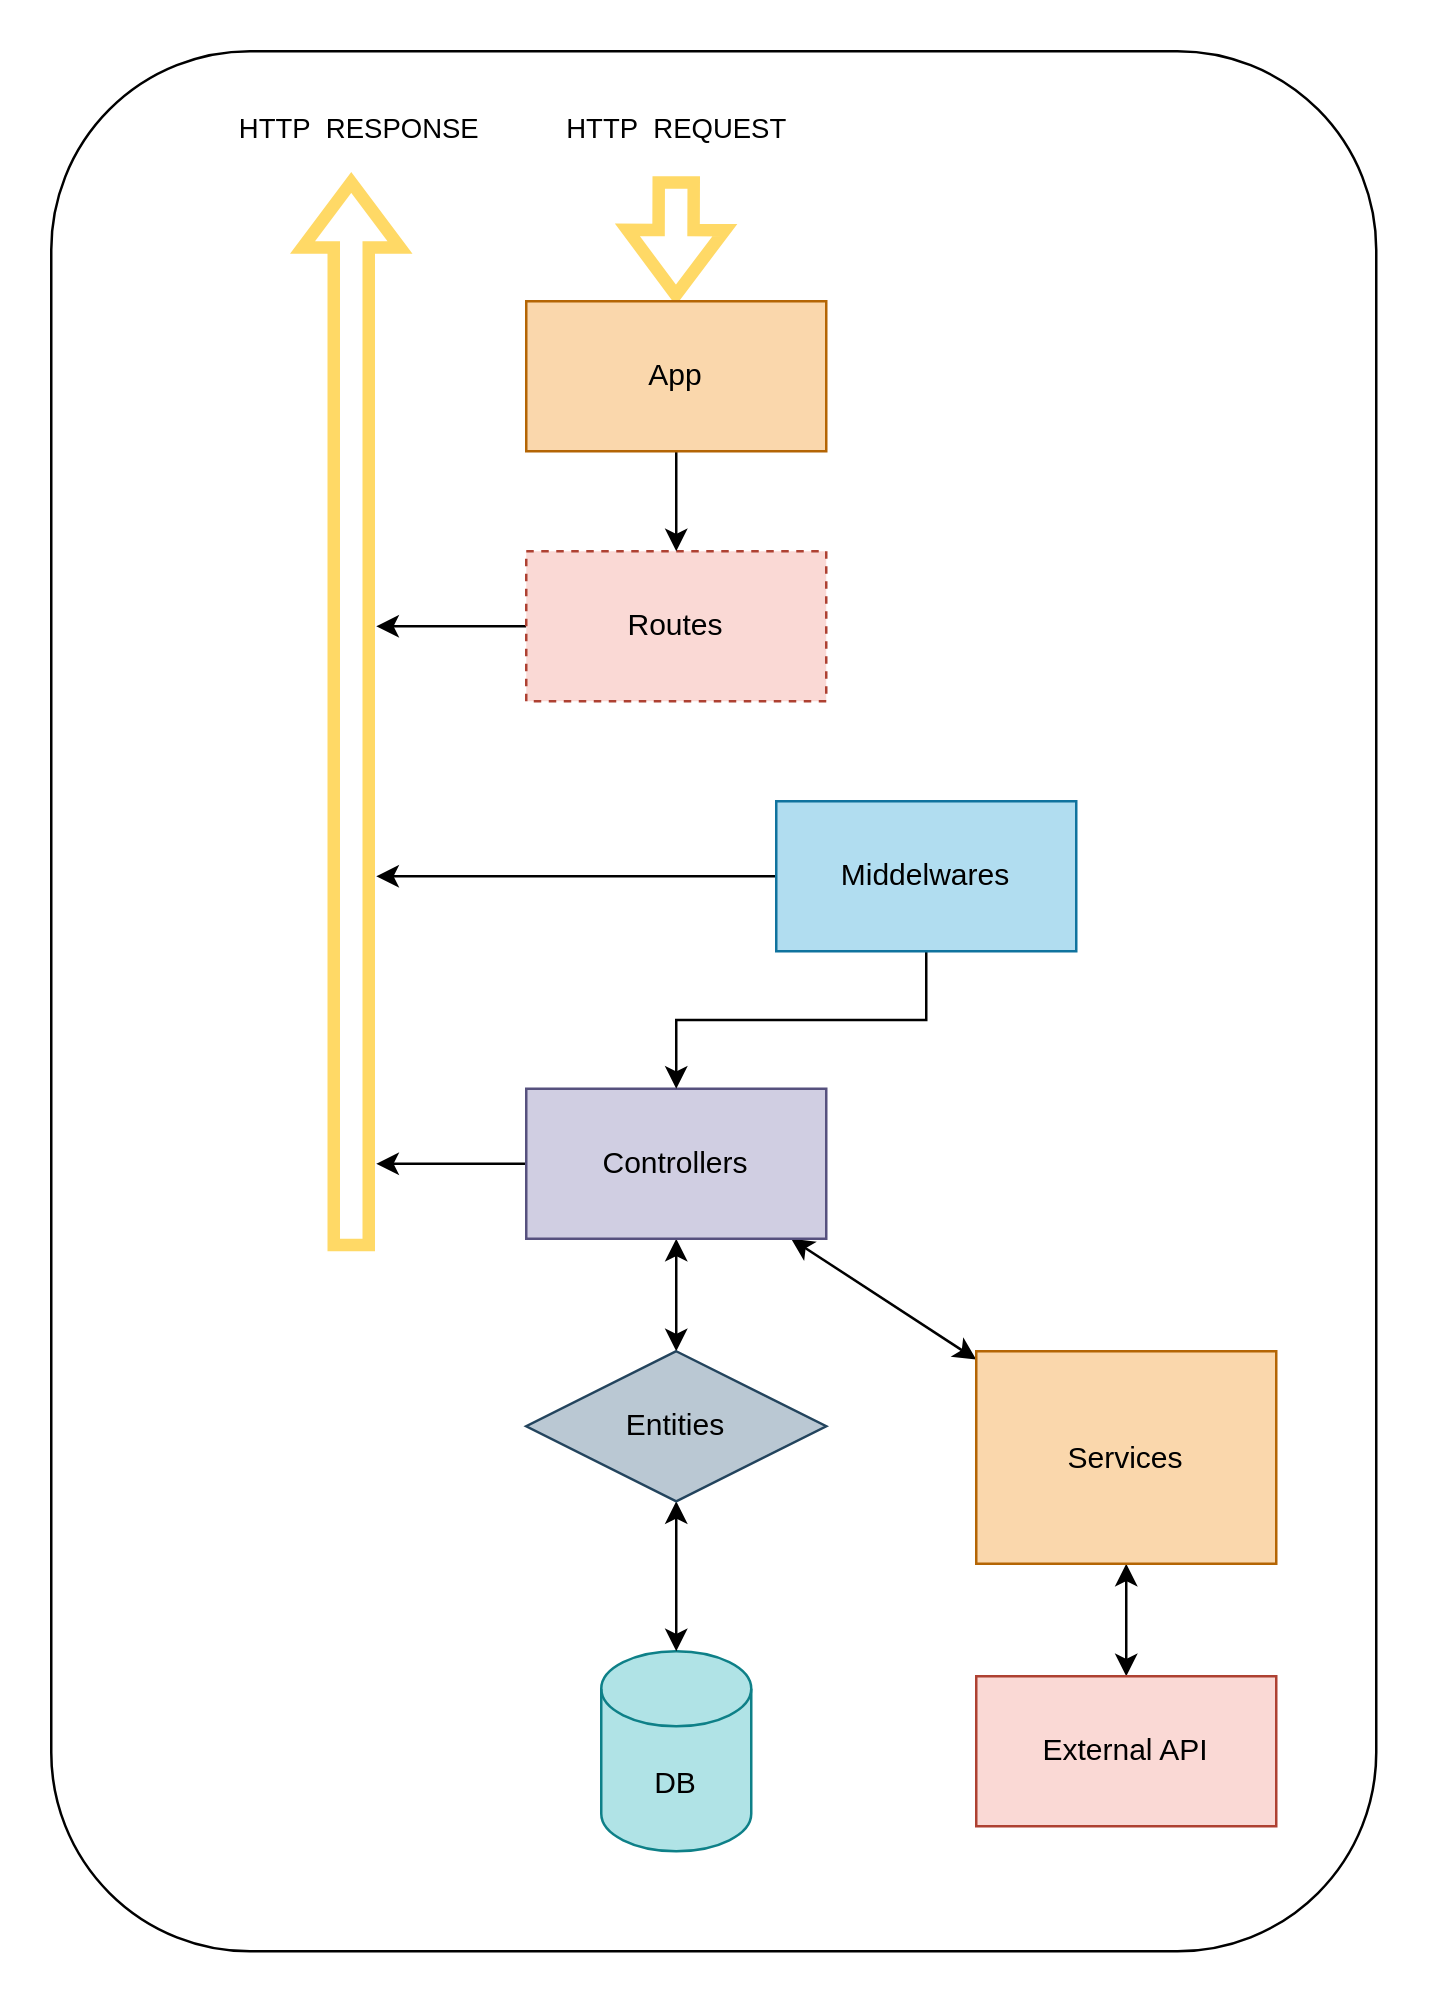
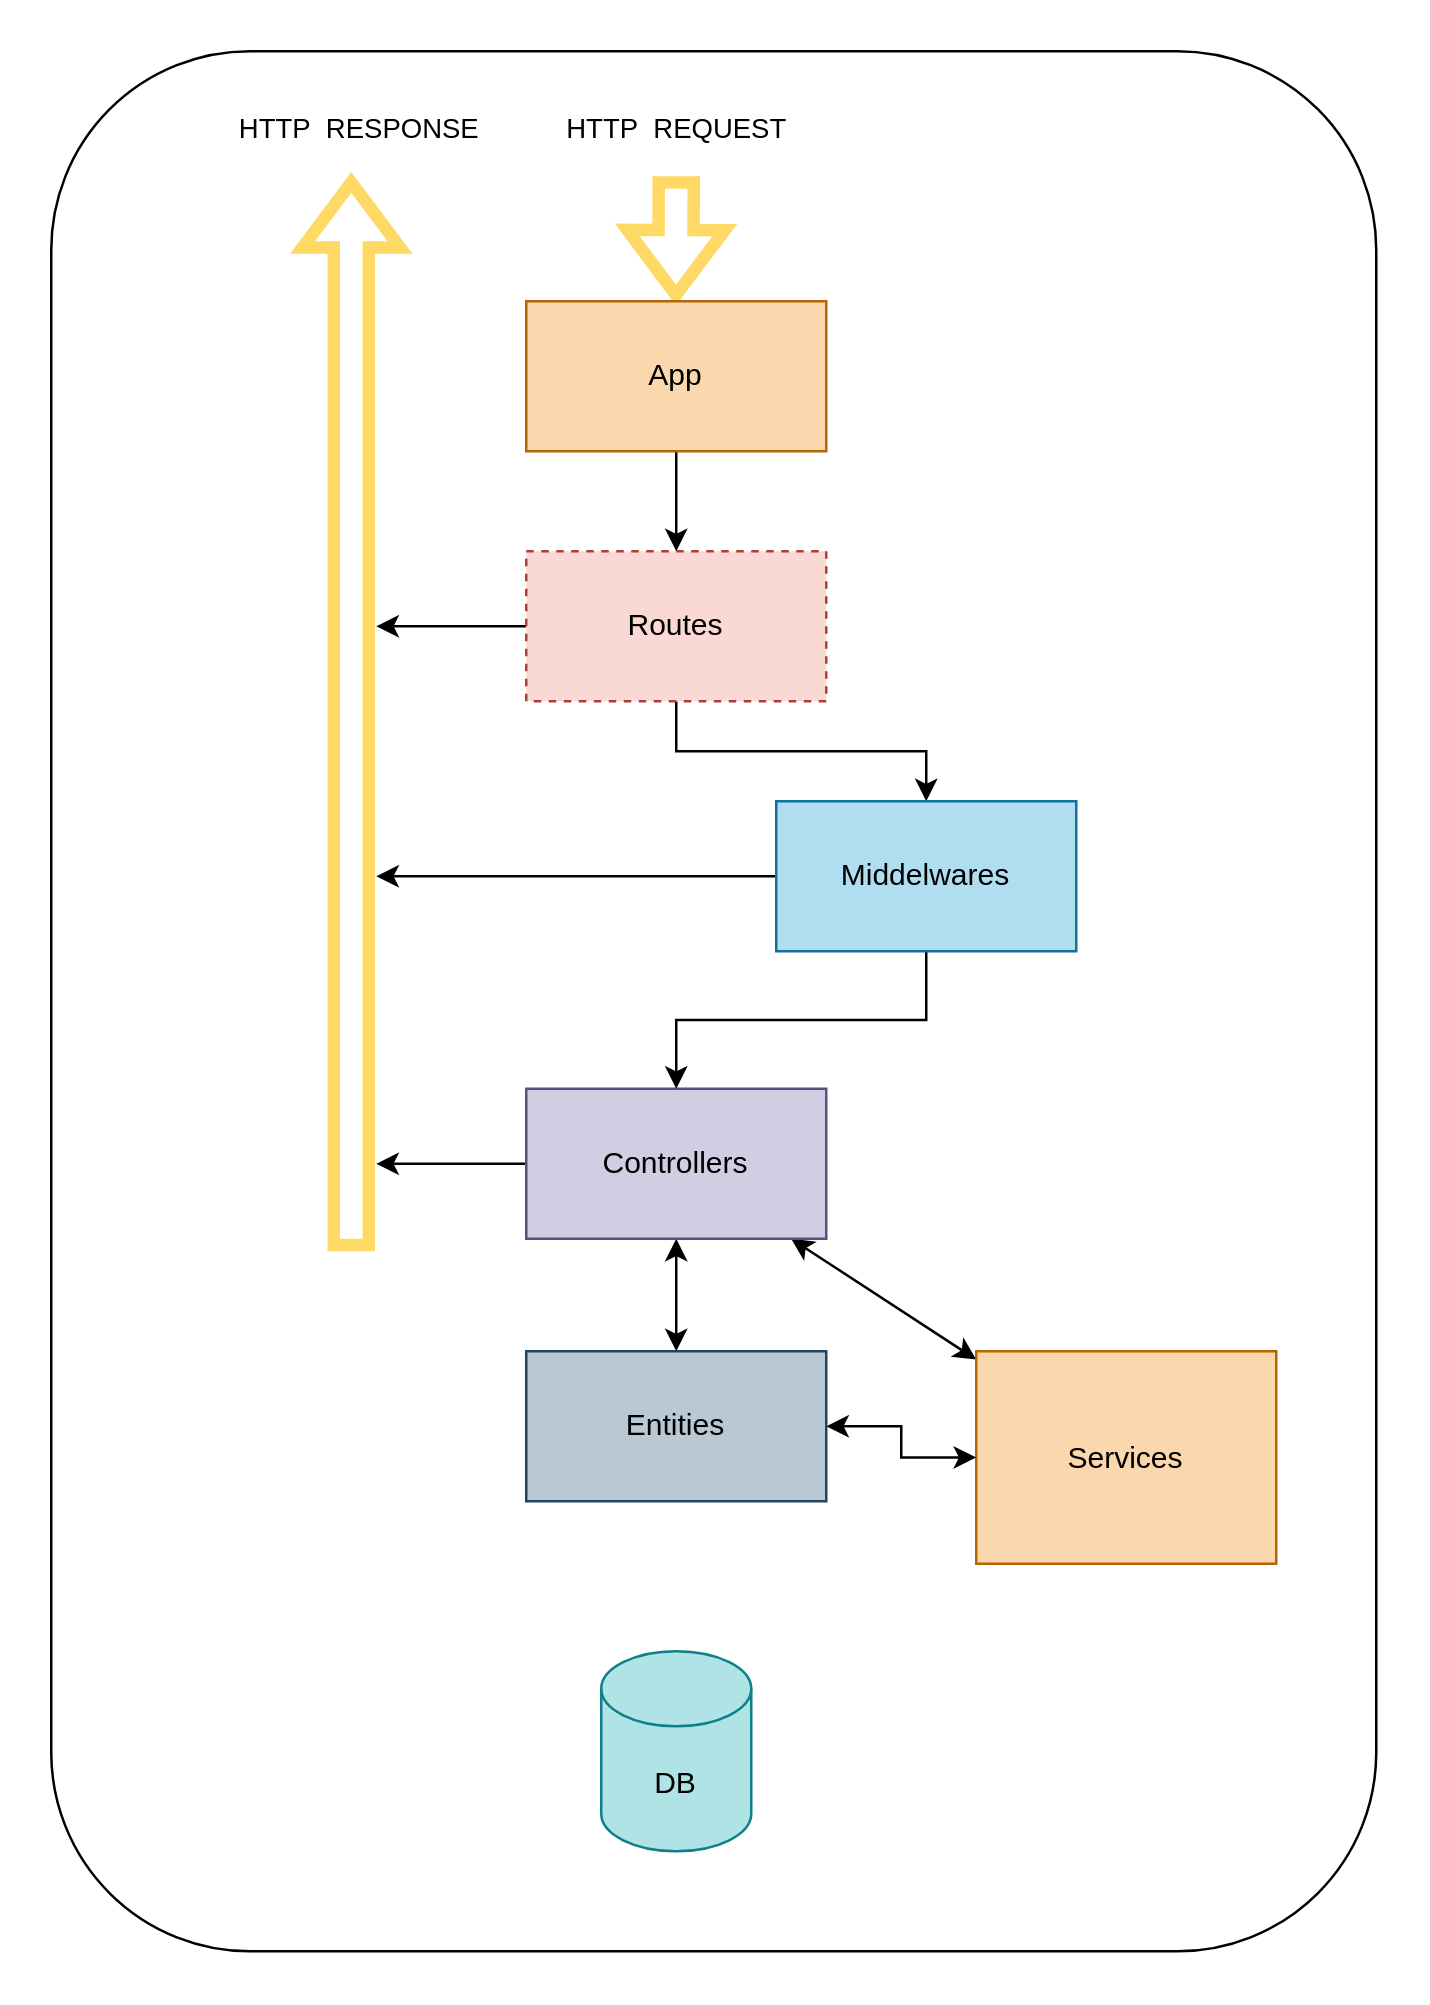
none -> (793, 751)
(676, 1426) -> (676, 1426)
(676, 1576) -> (901, 1441)
(1126, 1620) -> none
(1126, 1751) -> none
